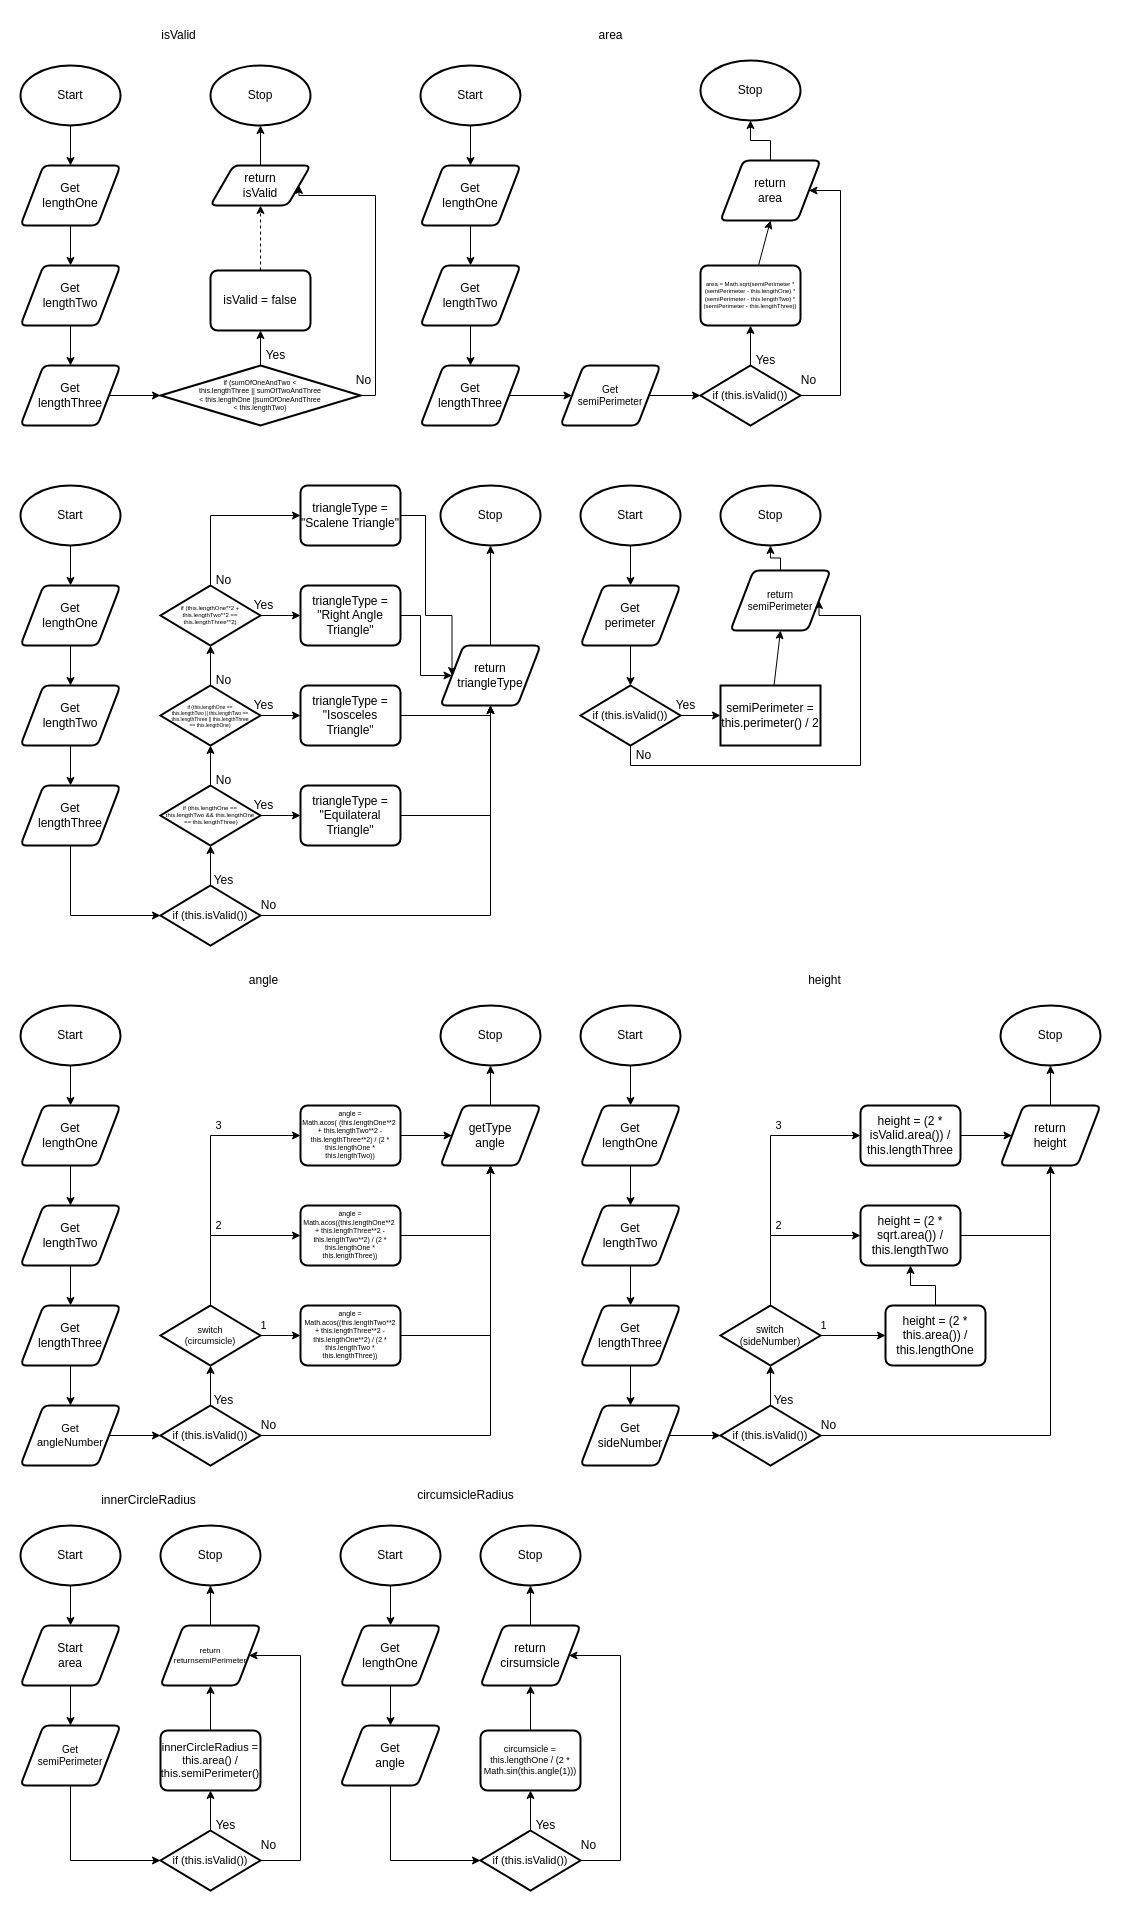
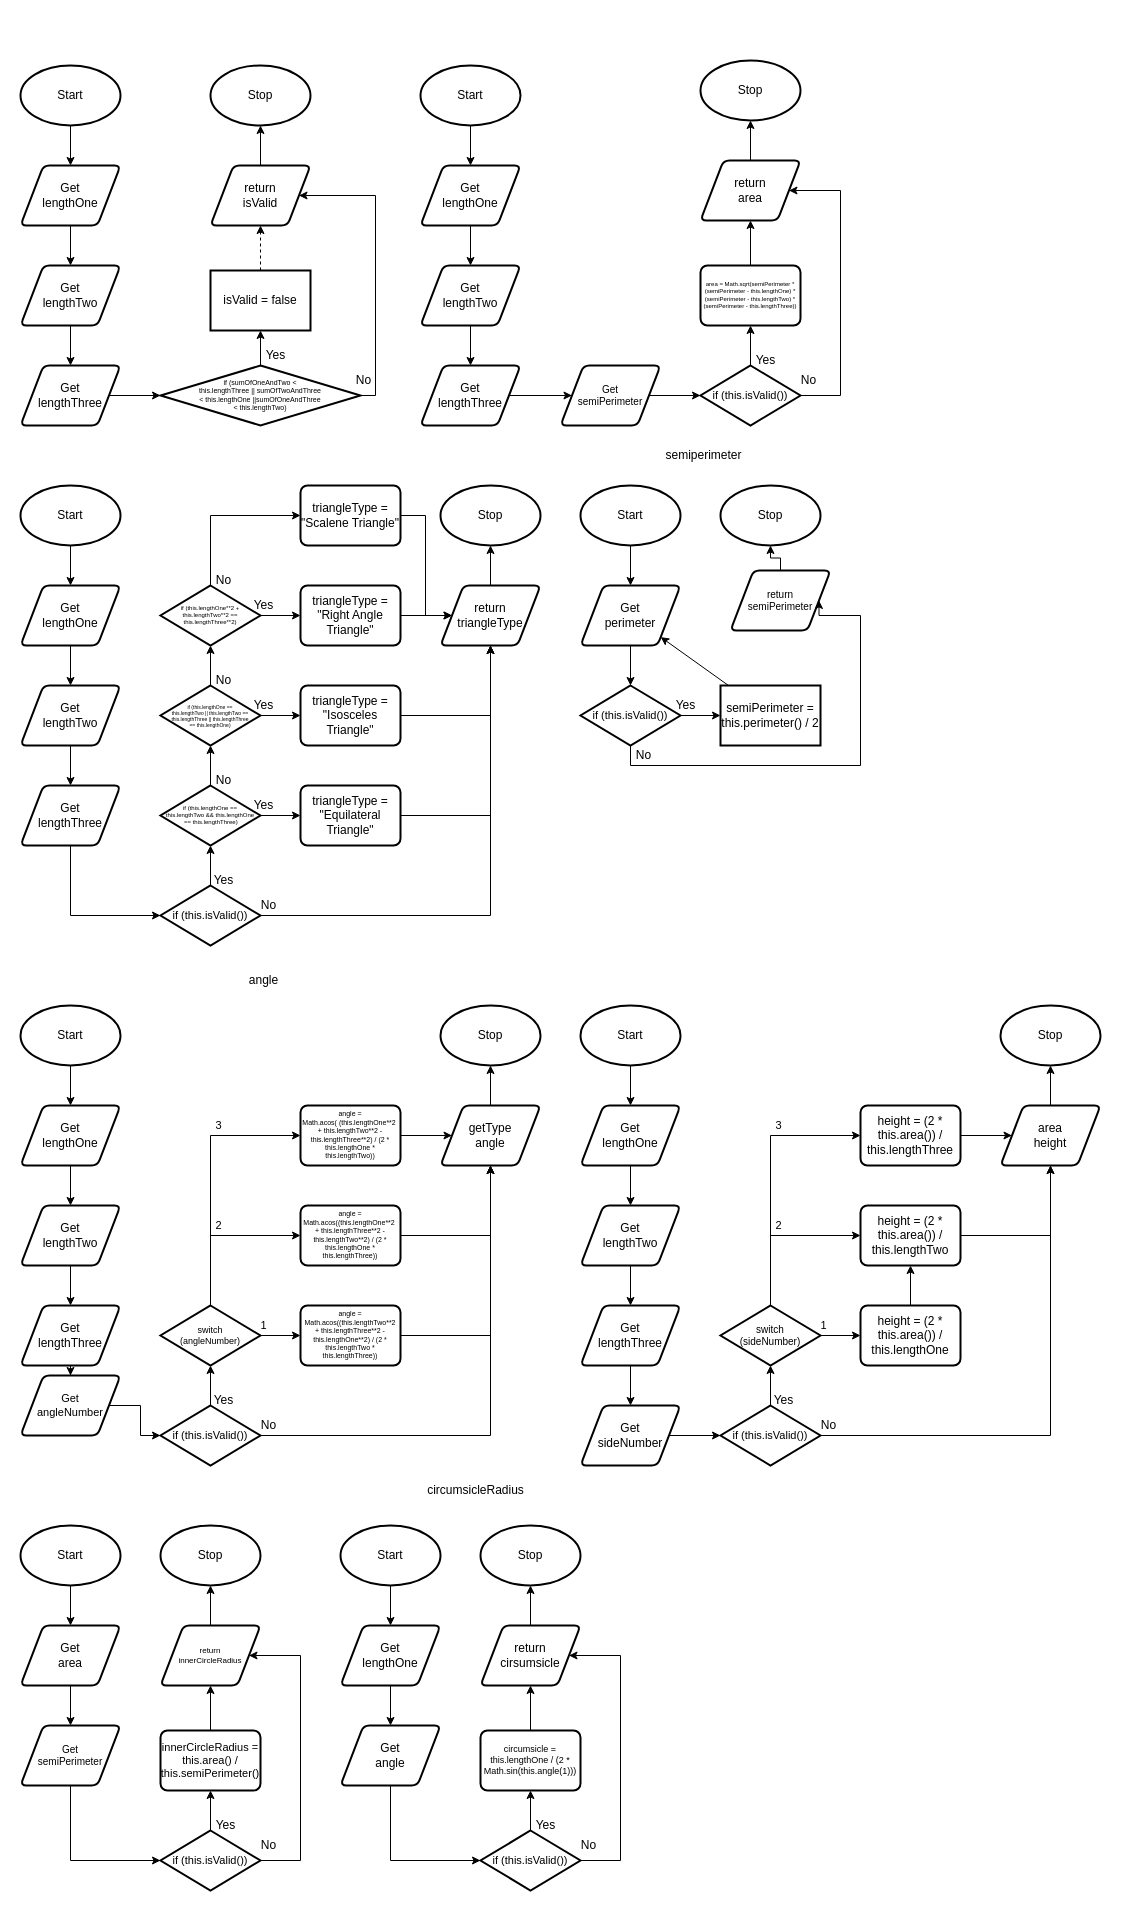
(178, 36) -> none
(611, 36) -> none
(261, 186) -> (261, 196)
(771, 191) -> (751, 191)
(261, 301) -> (261, 301)
none -> (703, 456)
(777, 661) -> (696, 663)
(491, 676) -> (491, 616)
(824, 981) -> none
(911, 1136) -> (911, 1136)
(1051, 1136) -> (1051, 1136)
(911, 1236) -> (911, 1236)
(211, 1336) -> (211, 1336)
(936, 1336) -> (911, 1336)
(71, 1436) -> (71, 1406)
(466, 1496) -> (476, 1491)
(148, 1501) -> none
(71, 1656) -> (71, 1656)
(211, 1656) -> (211, 1656)
